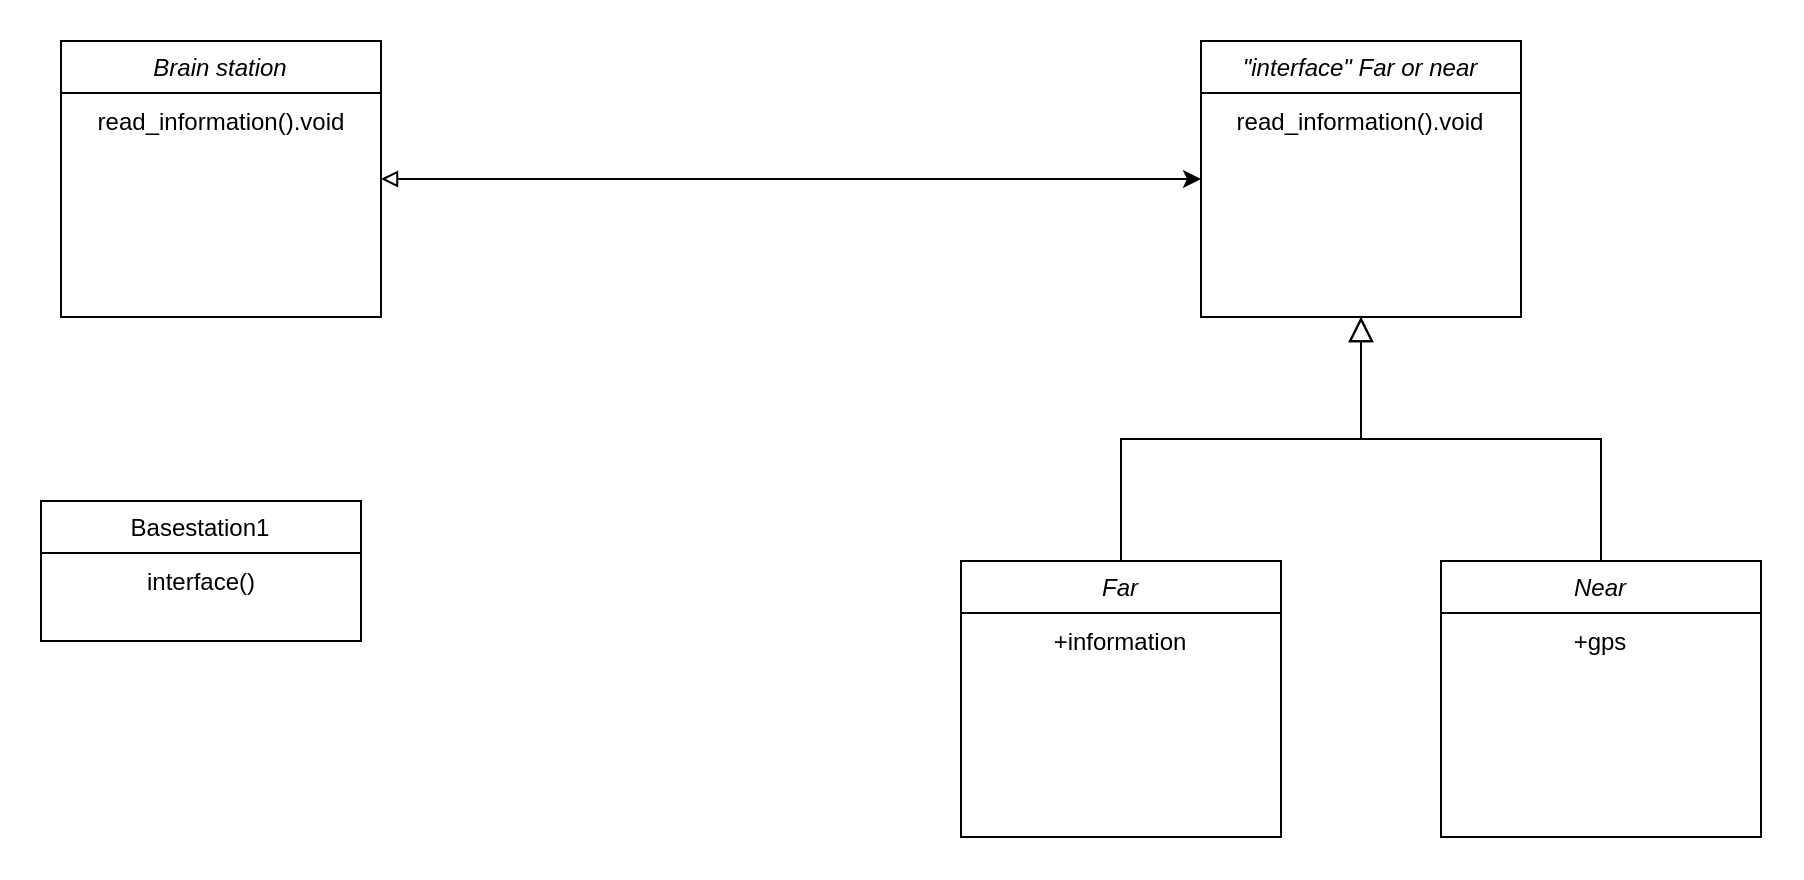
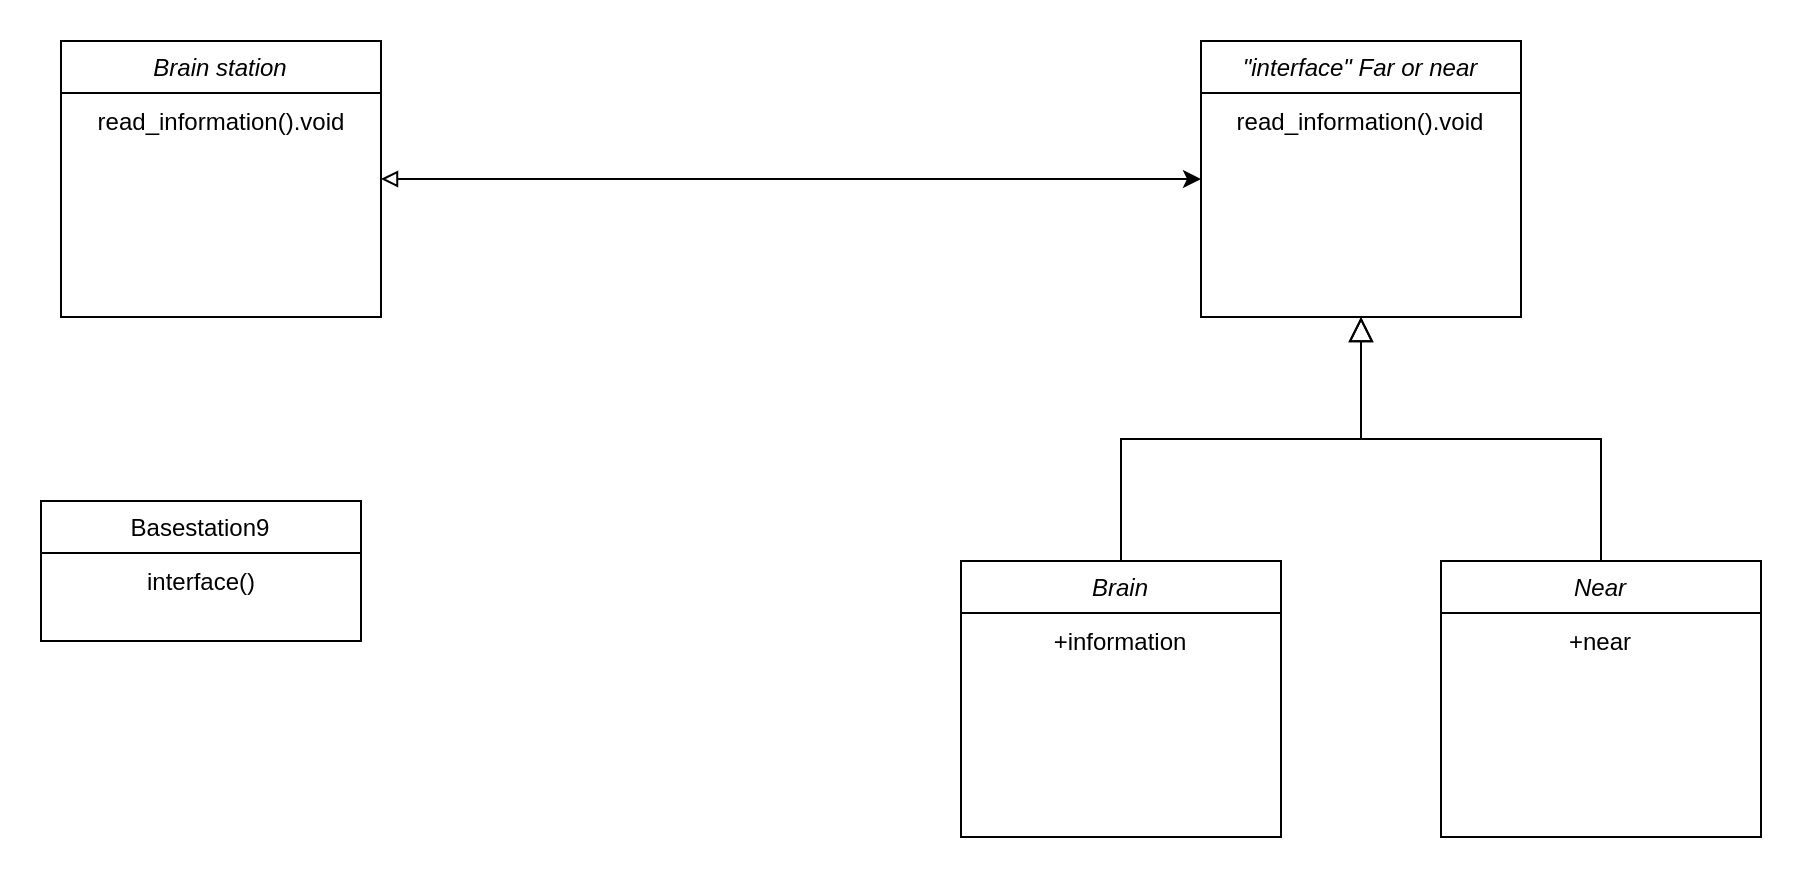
(200, 528) -> (200, 528)
(1120, 588) -> (1120, 588)
(1601, 643) -> (1601, 643)
